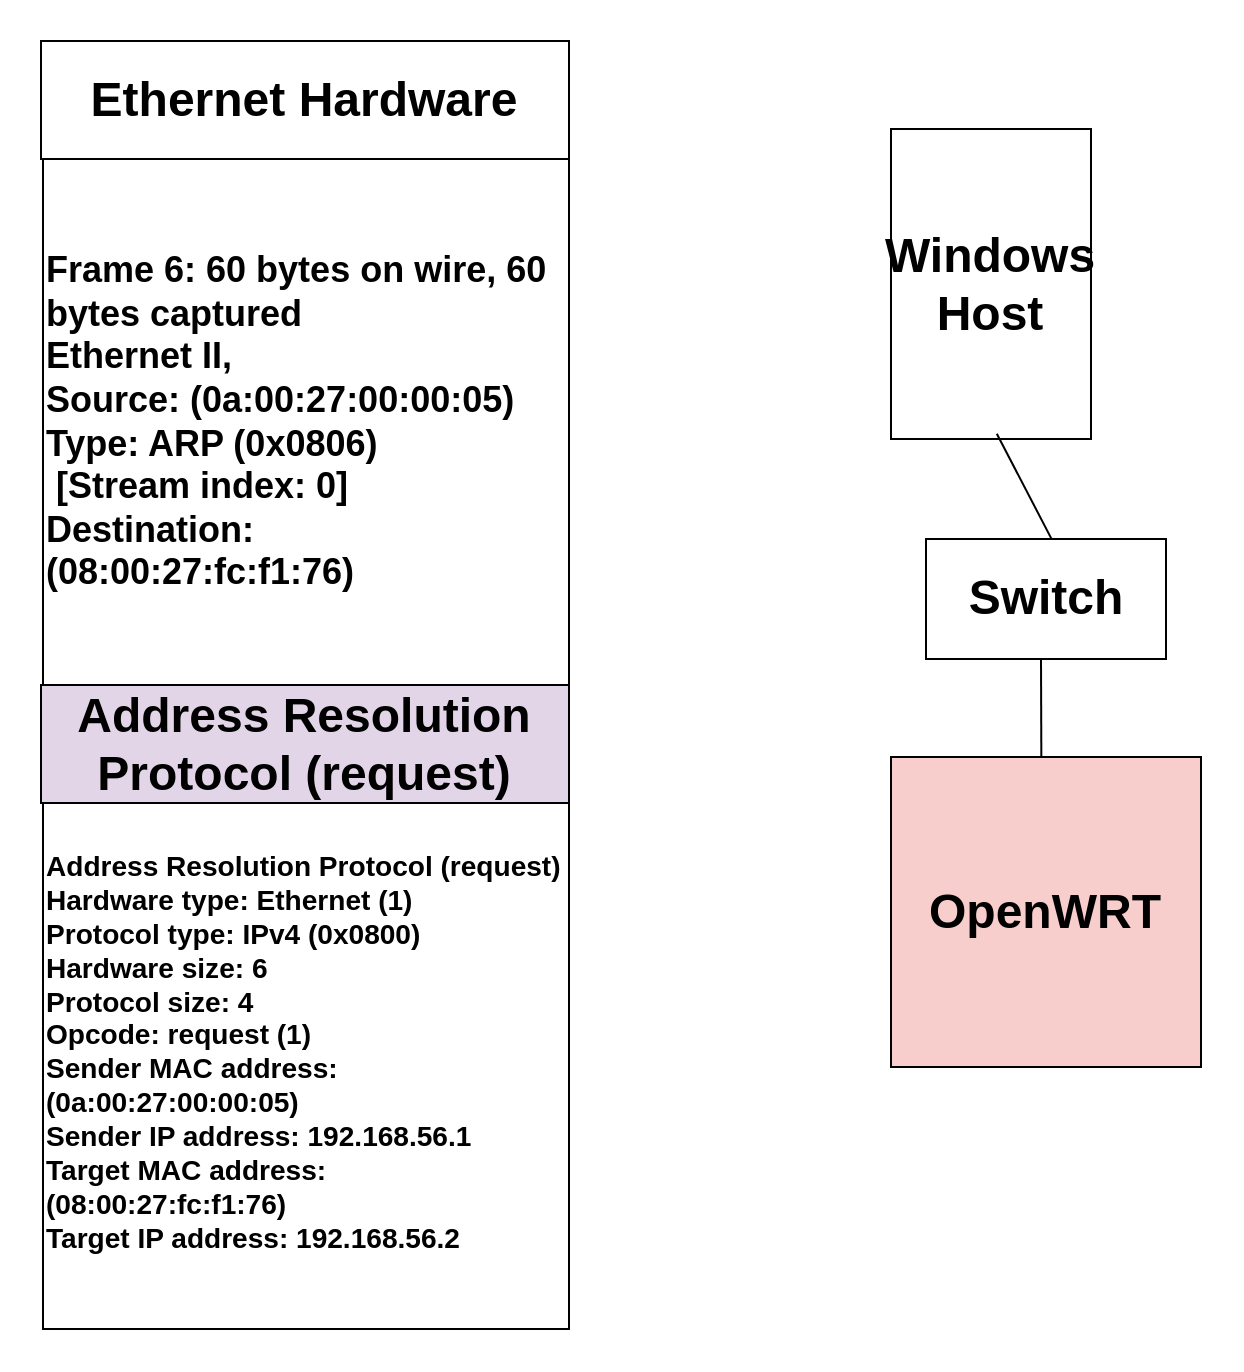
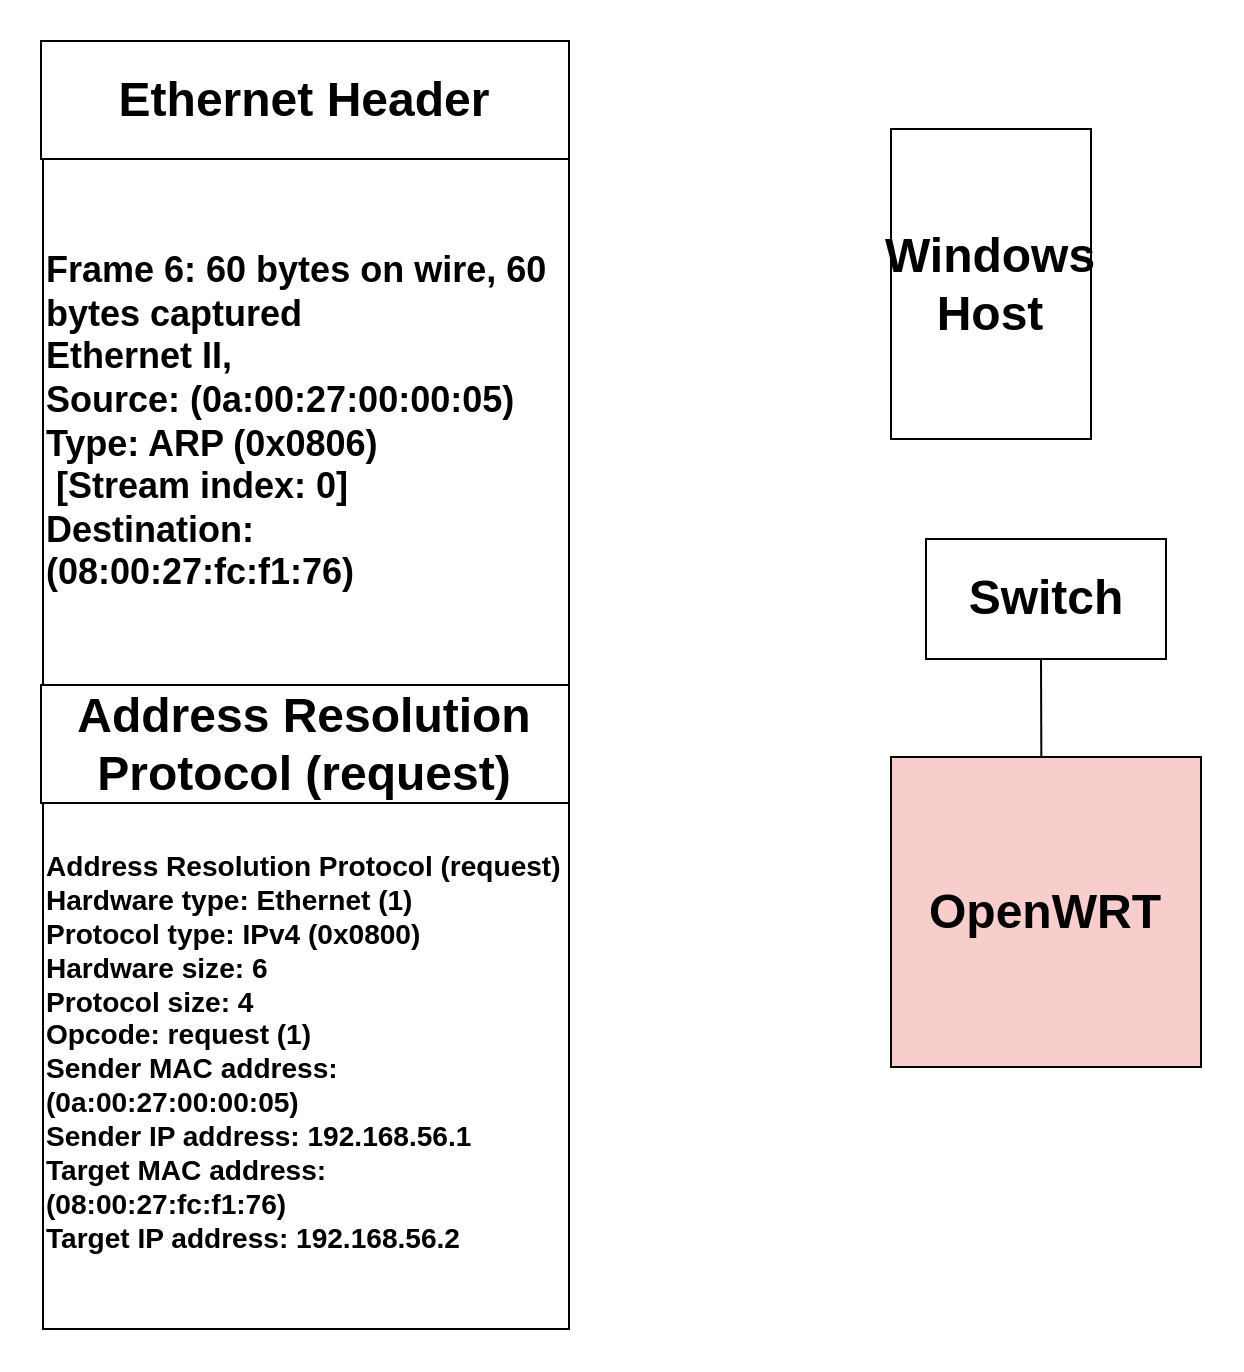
(305, 101) -> (305, 101)
(1025, 487) -> none
(305, 744) -> (305, 744)
